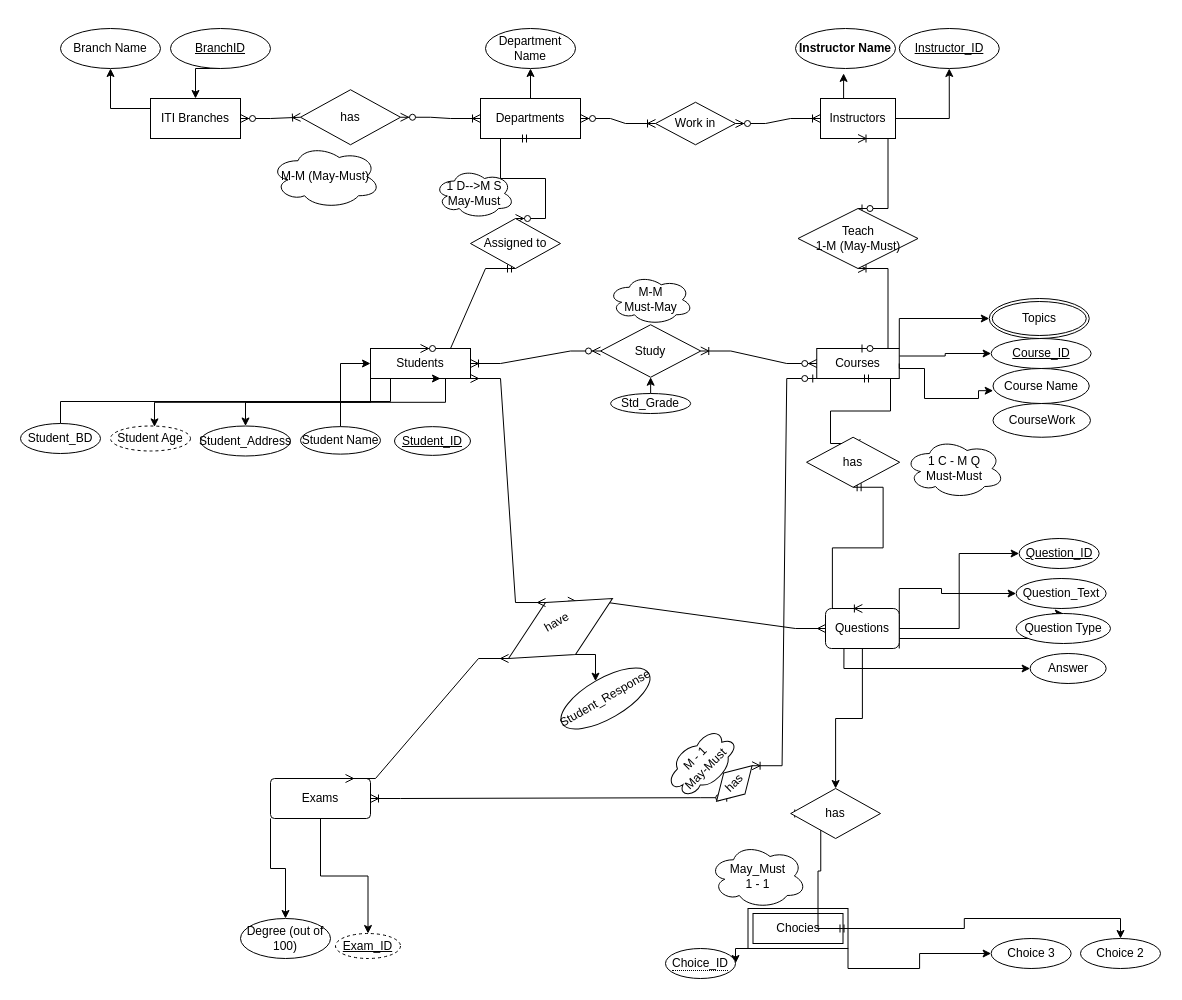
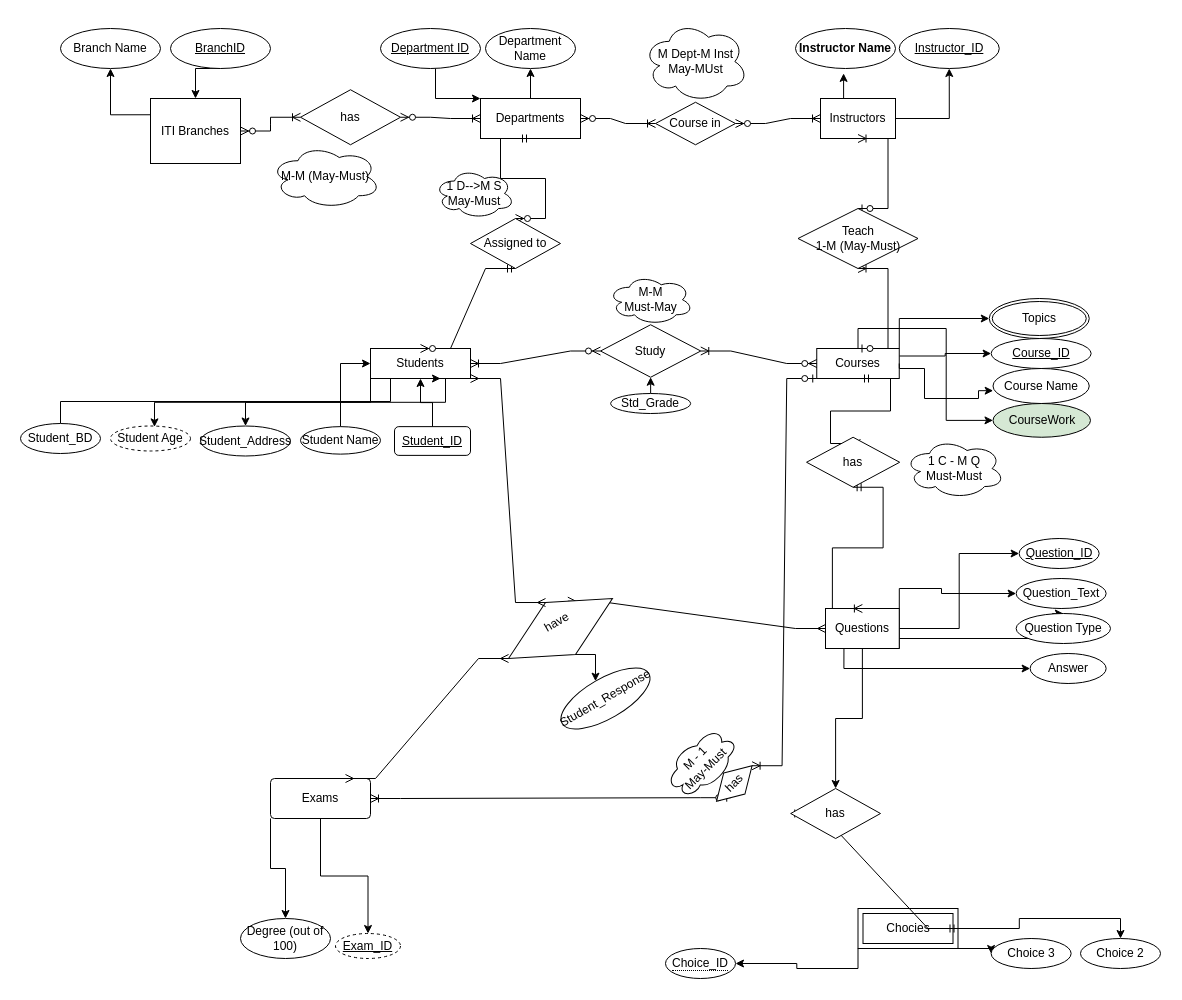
none -> (431, 49)
none -> (696, 62)
none -> (440, 99)
(196, 119) -> (196, 131)
(696, 124) -> (696, 124)
none -> (946, 341)
none -> (433, 416)
(1042, 420) -> (1042, 420)
(433, 441) -> (433, 441)
(862, 629) -> (862, 629)
(758, 876) -> none
(798, 929) -> (908, 929)
